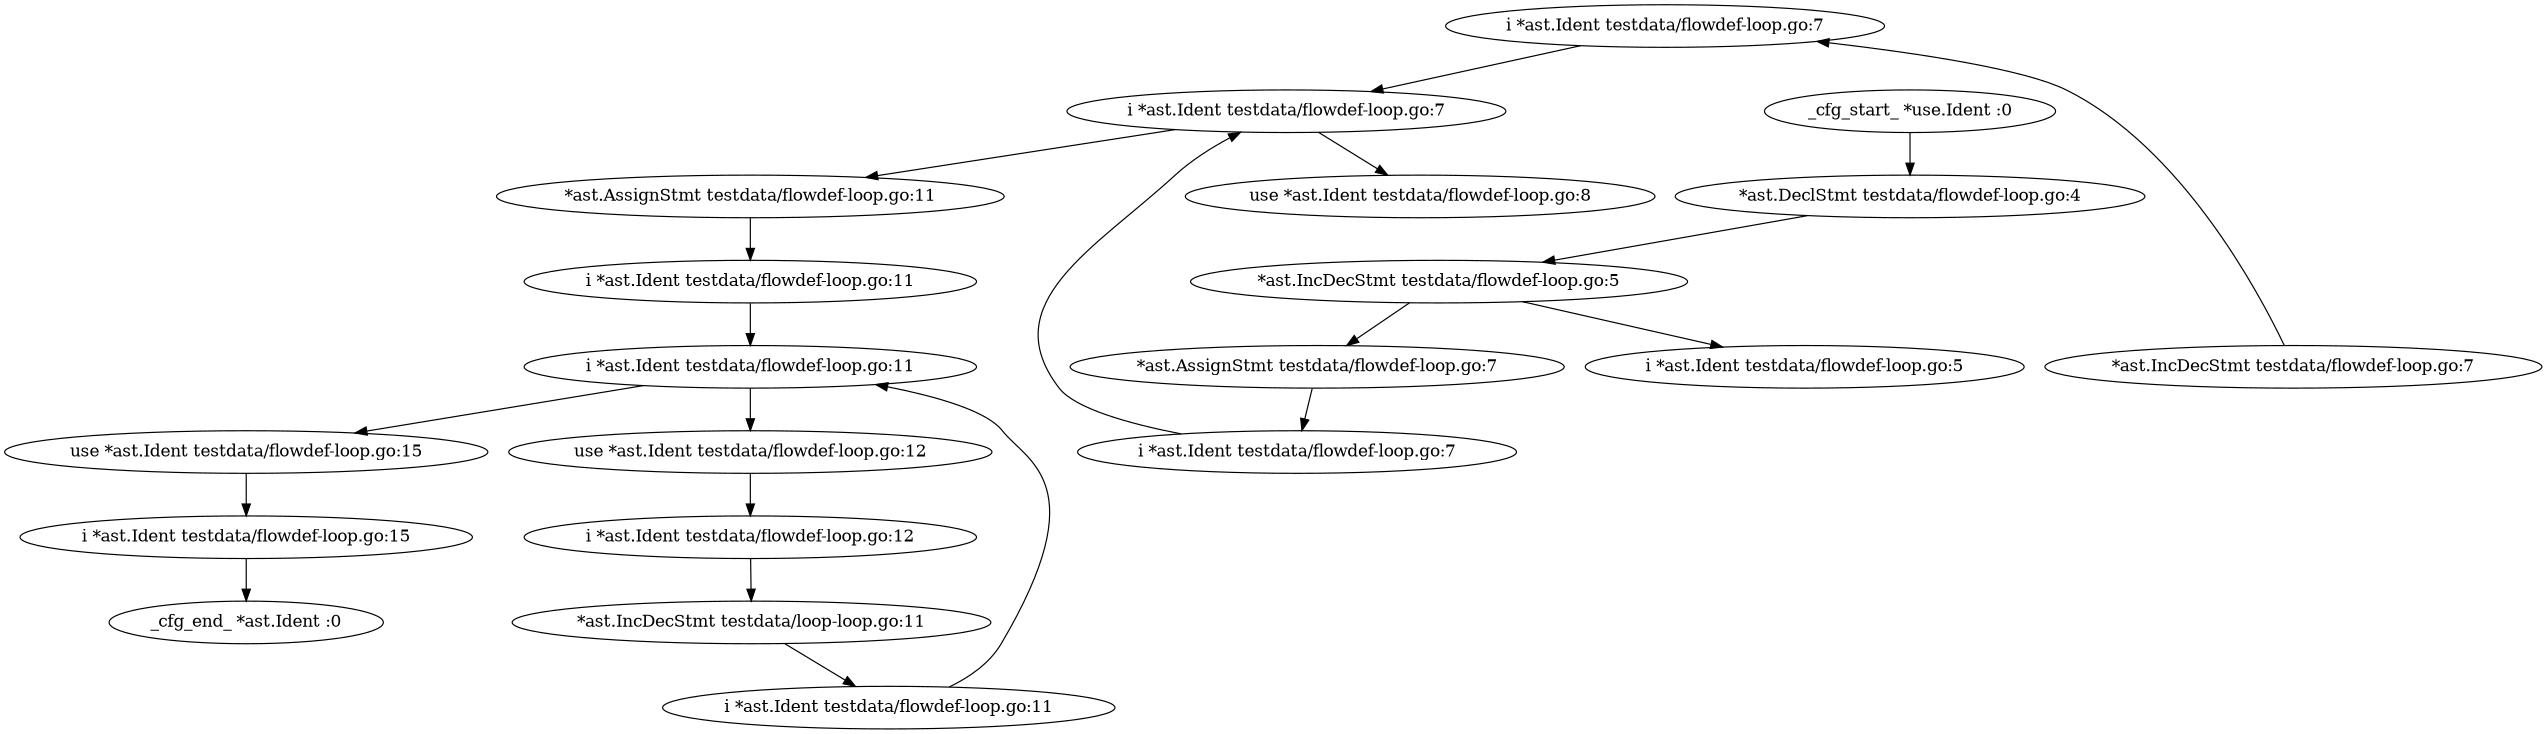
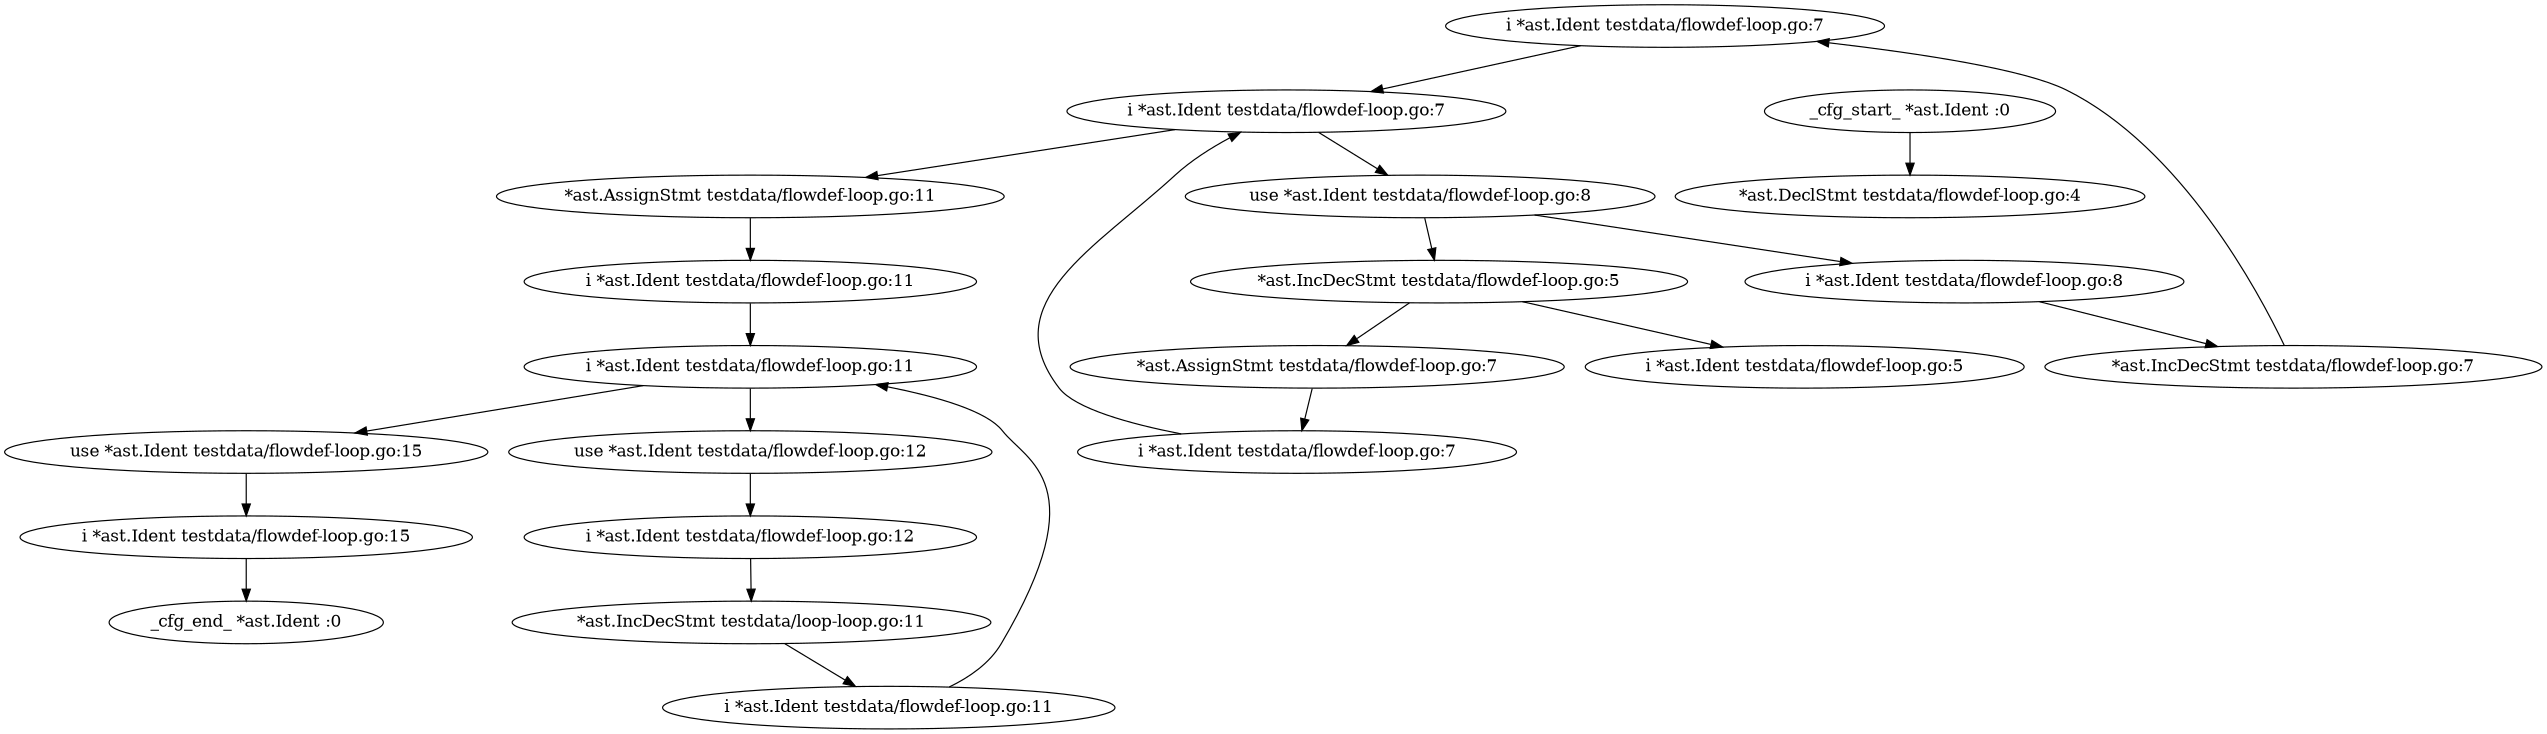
(1910, 111) -> (1910, 111)
(1681, 238) -> (1428, 233)
none -> (1964, 282)
